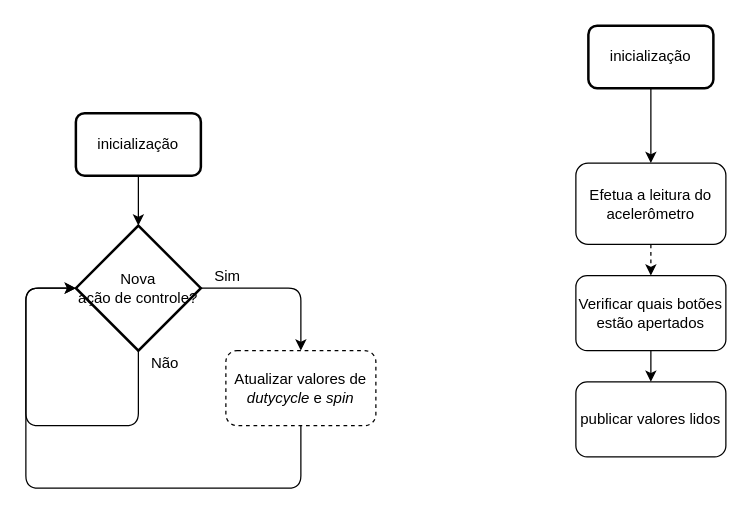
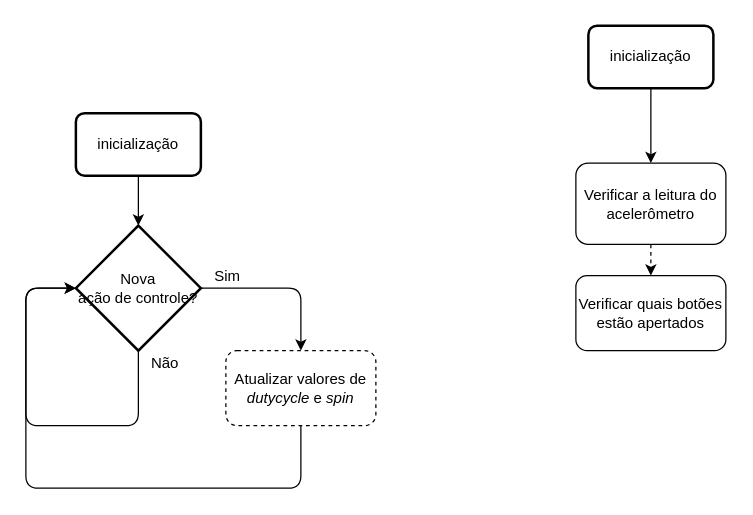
(651, 204) -> (651, 204)
(651, 362) -> none
(651, 419) -> none
